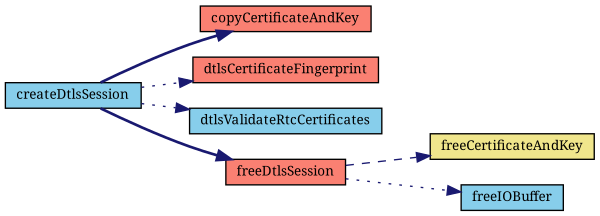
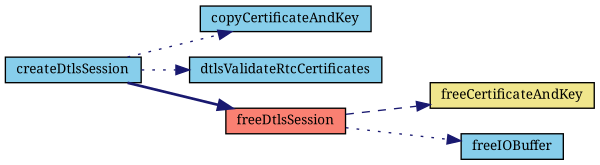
(286, 19) -> (286, 19)
(158, 57) -> (173, 46)
(286, 70) -> none
